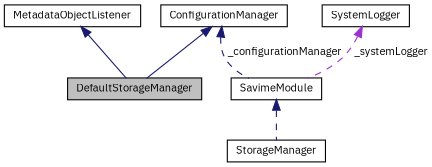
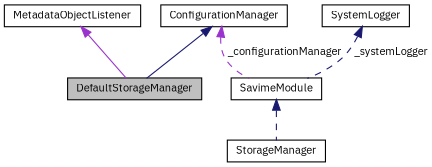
(107, 57) -> (107, 57)
(228, 62) -> (228, 62)
(337, 62) -> (337, 62)
